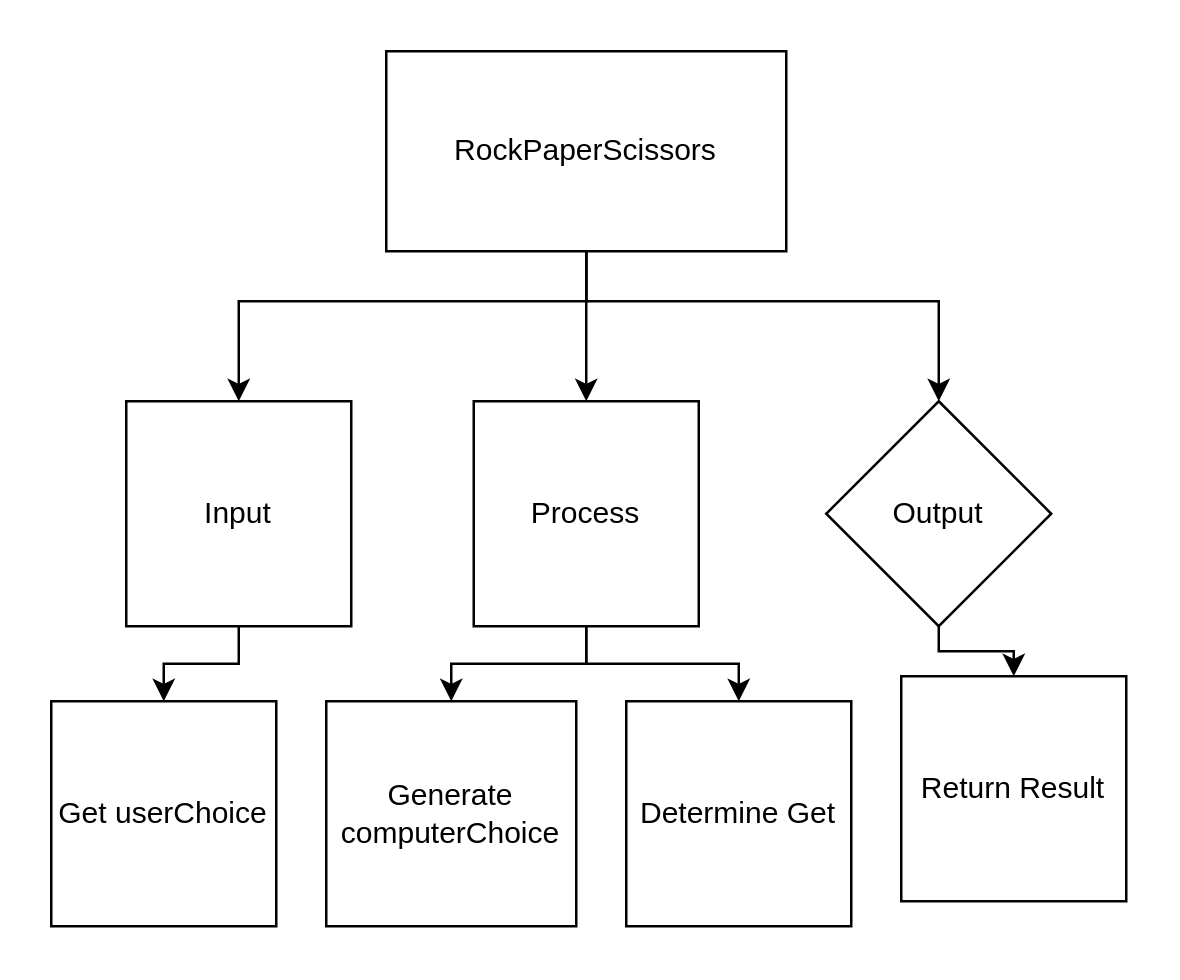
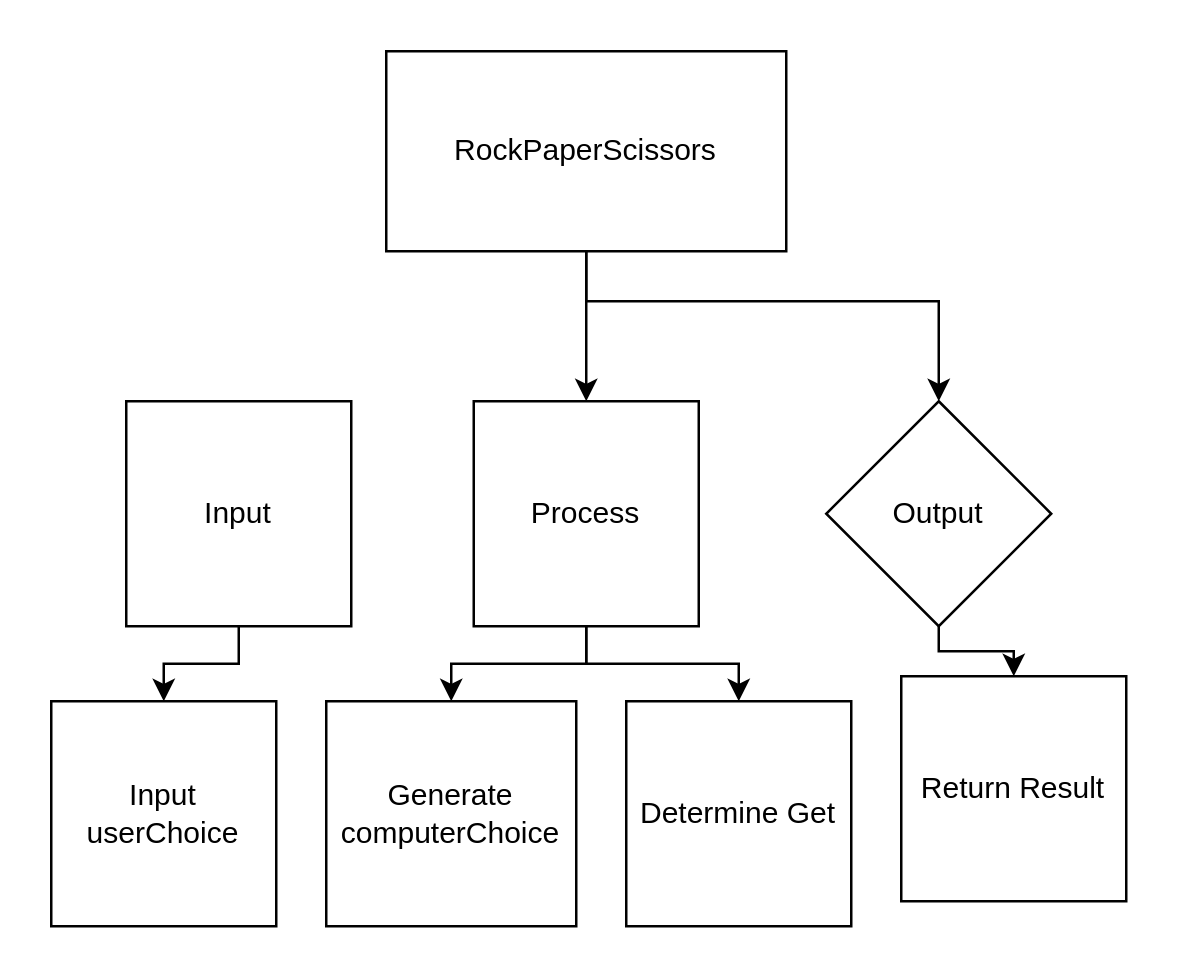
(369, 301) -> none
(164, 814) -> (164, 814)
